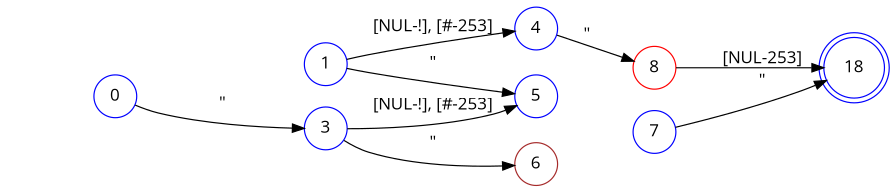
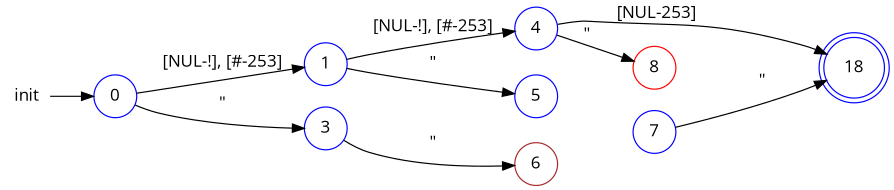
(744, 68) -> (688, 25)
none -> (215, 81)
none -> (27, 96)
(427, 125) -> none
